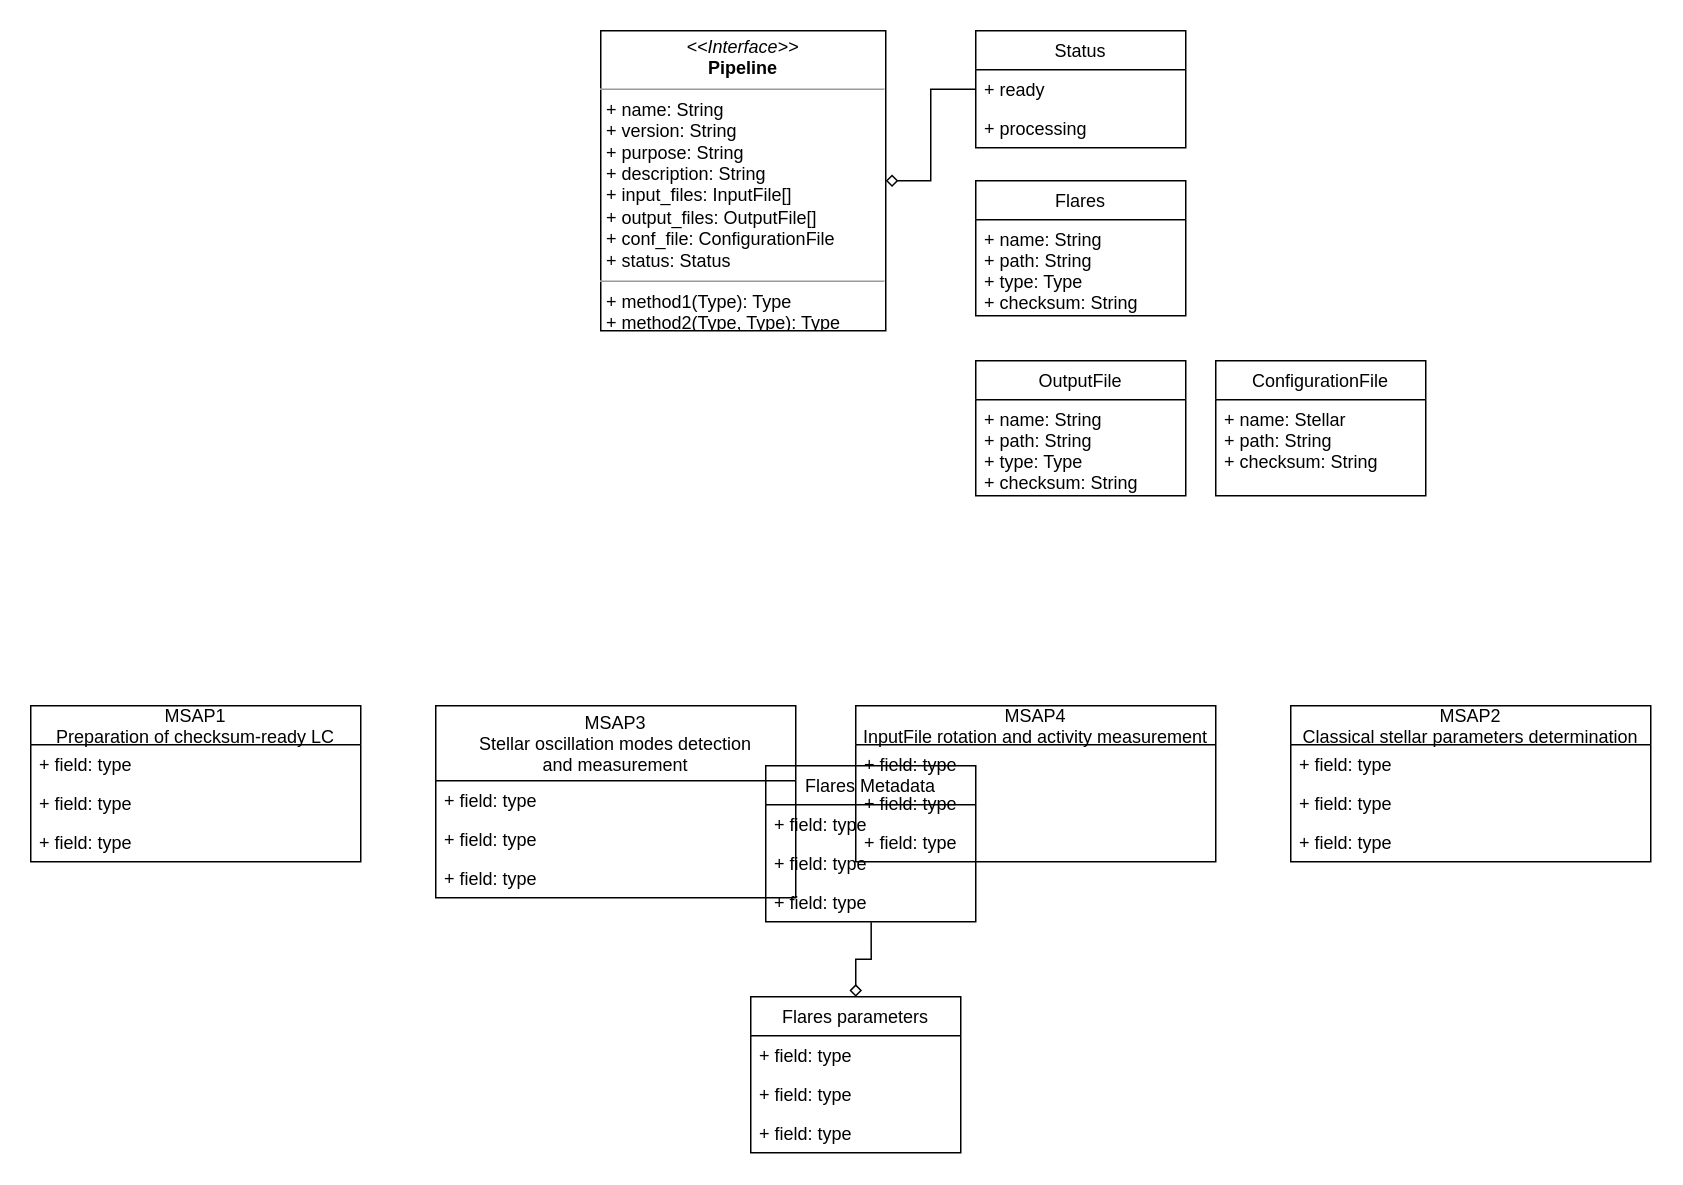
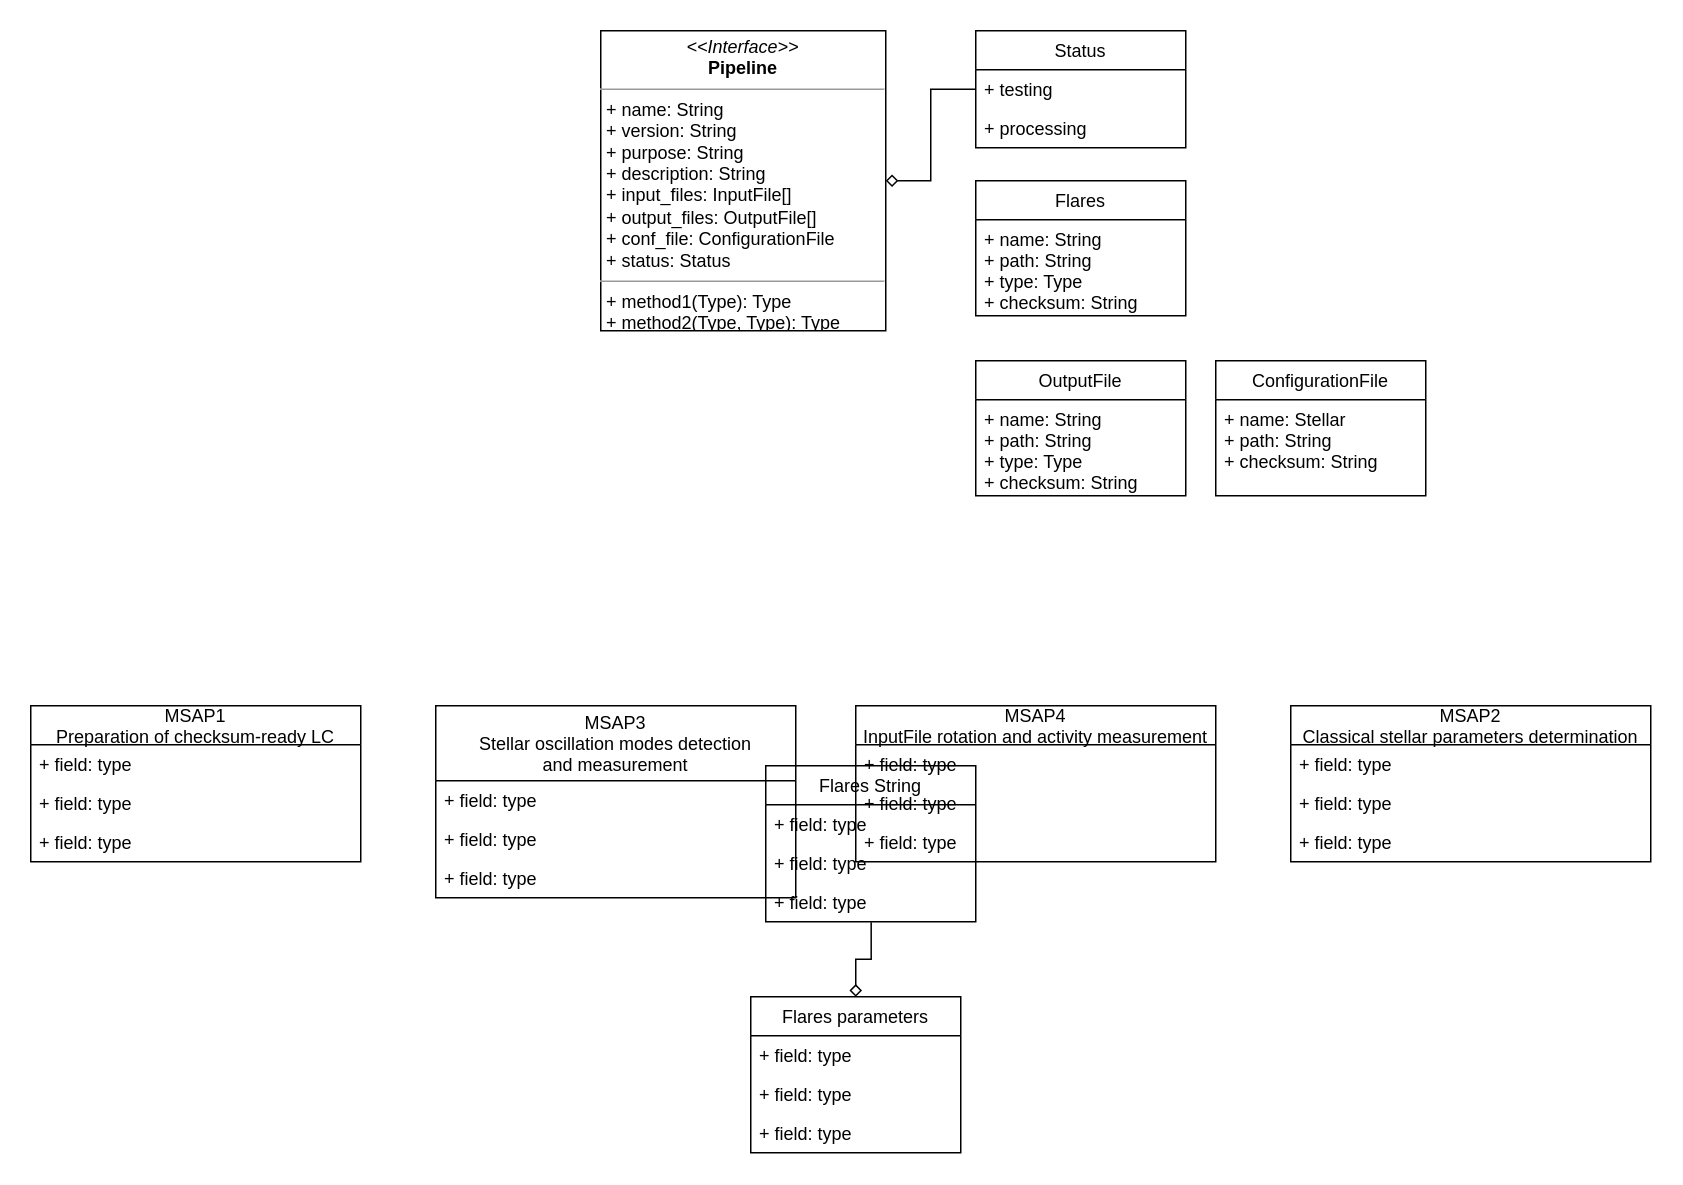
(1017, 90) -> (1025, 90)
(870, 786) -> (870, 786)
